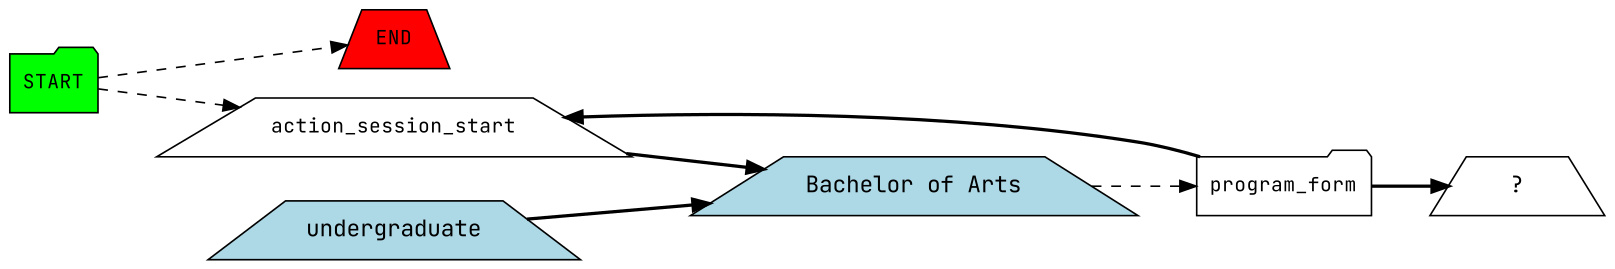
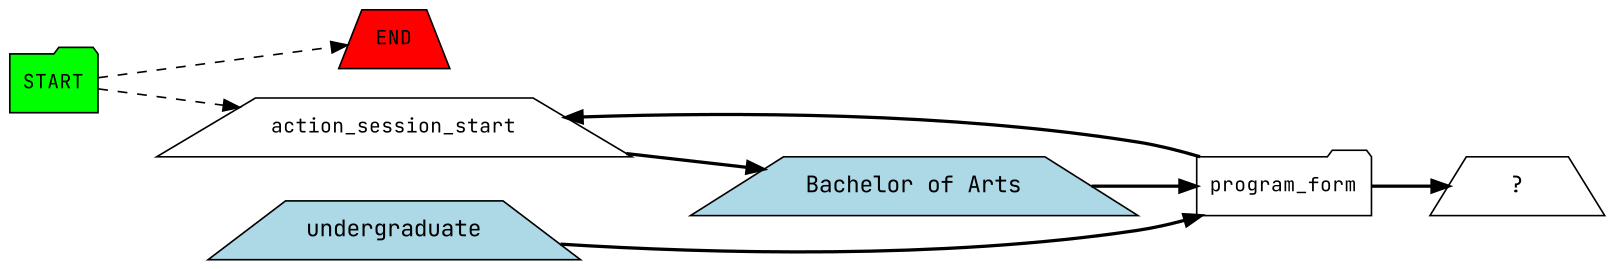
(1136, 186) -> (1136, 186)
(610, 212) -> (874, 251)
